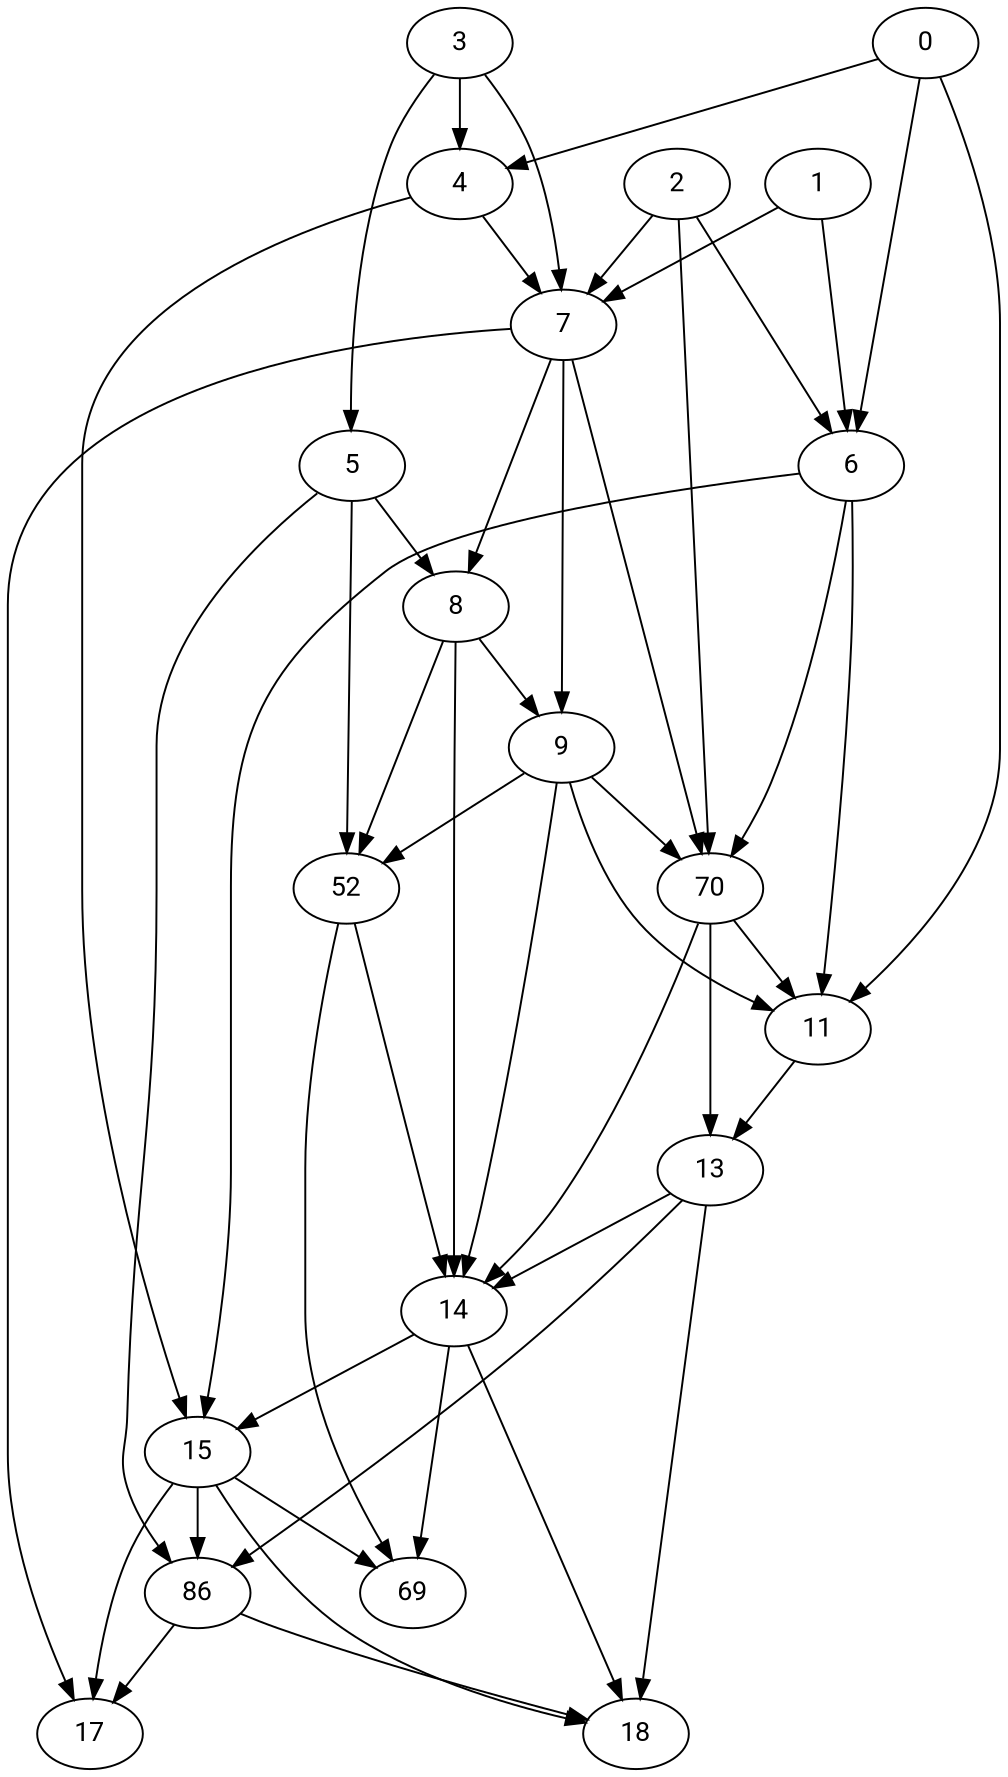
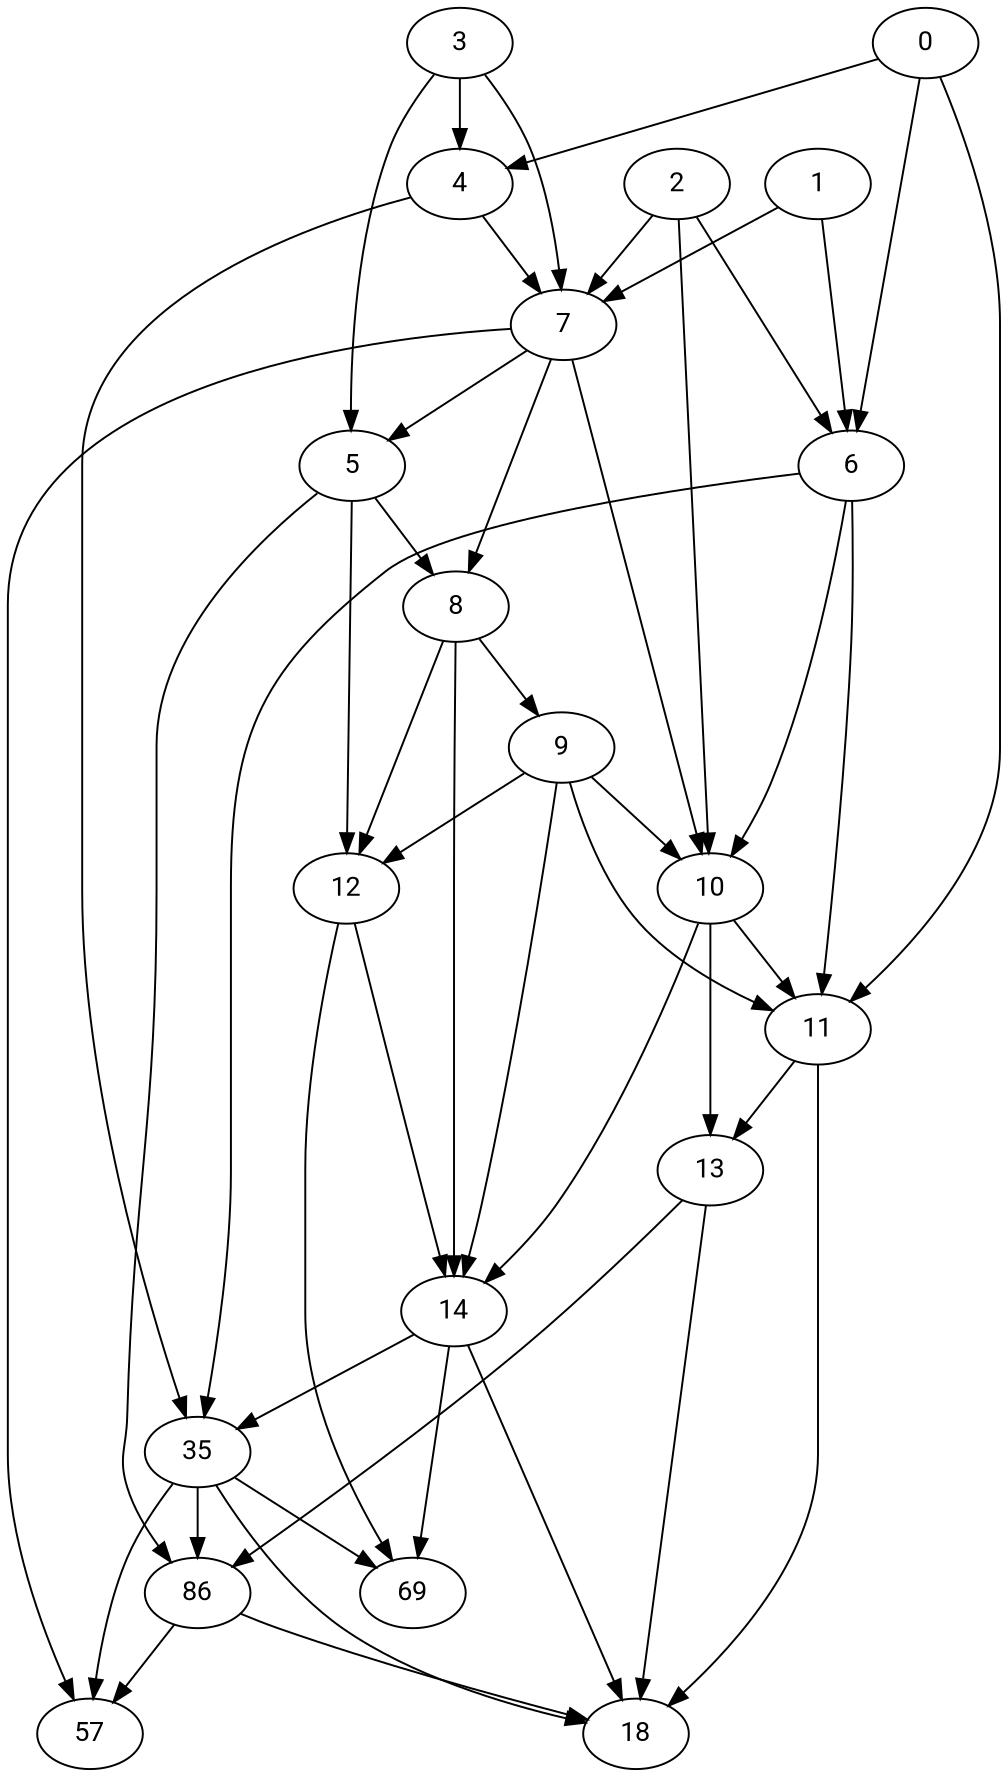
(563, 526) -> (466, 390)
(346, 888) -> (346, 888)
(710, 888) -> (710, 888)
(591, 1236) -> none
none -> (818, 1400)
(198, 1452) -> (198, 1452)
(90, 1734) -> (90, 1734)
